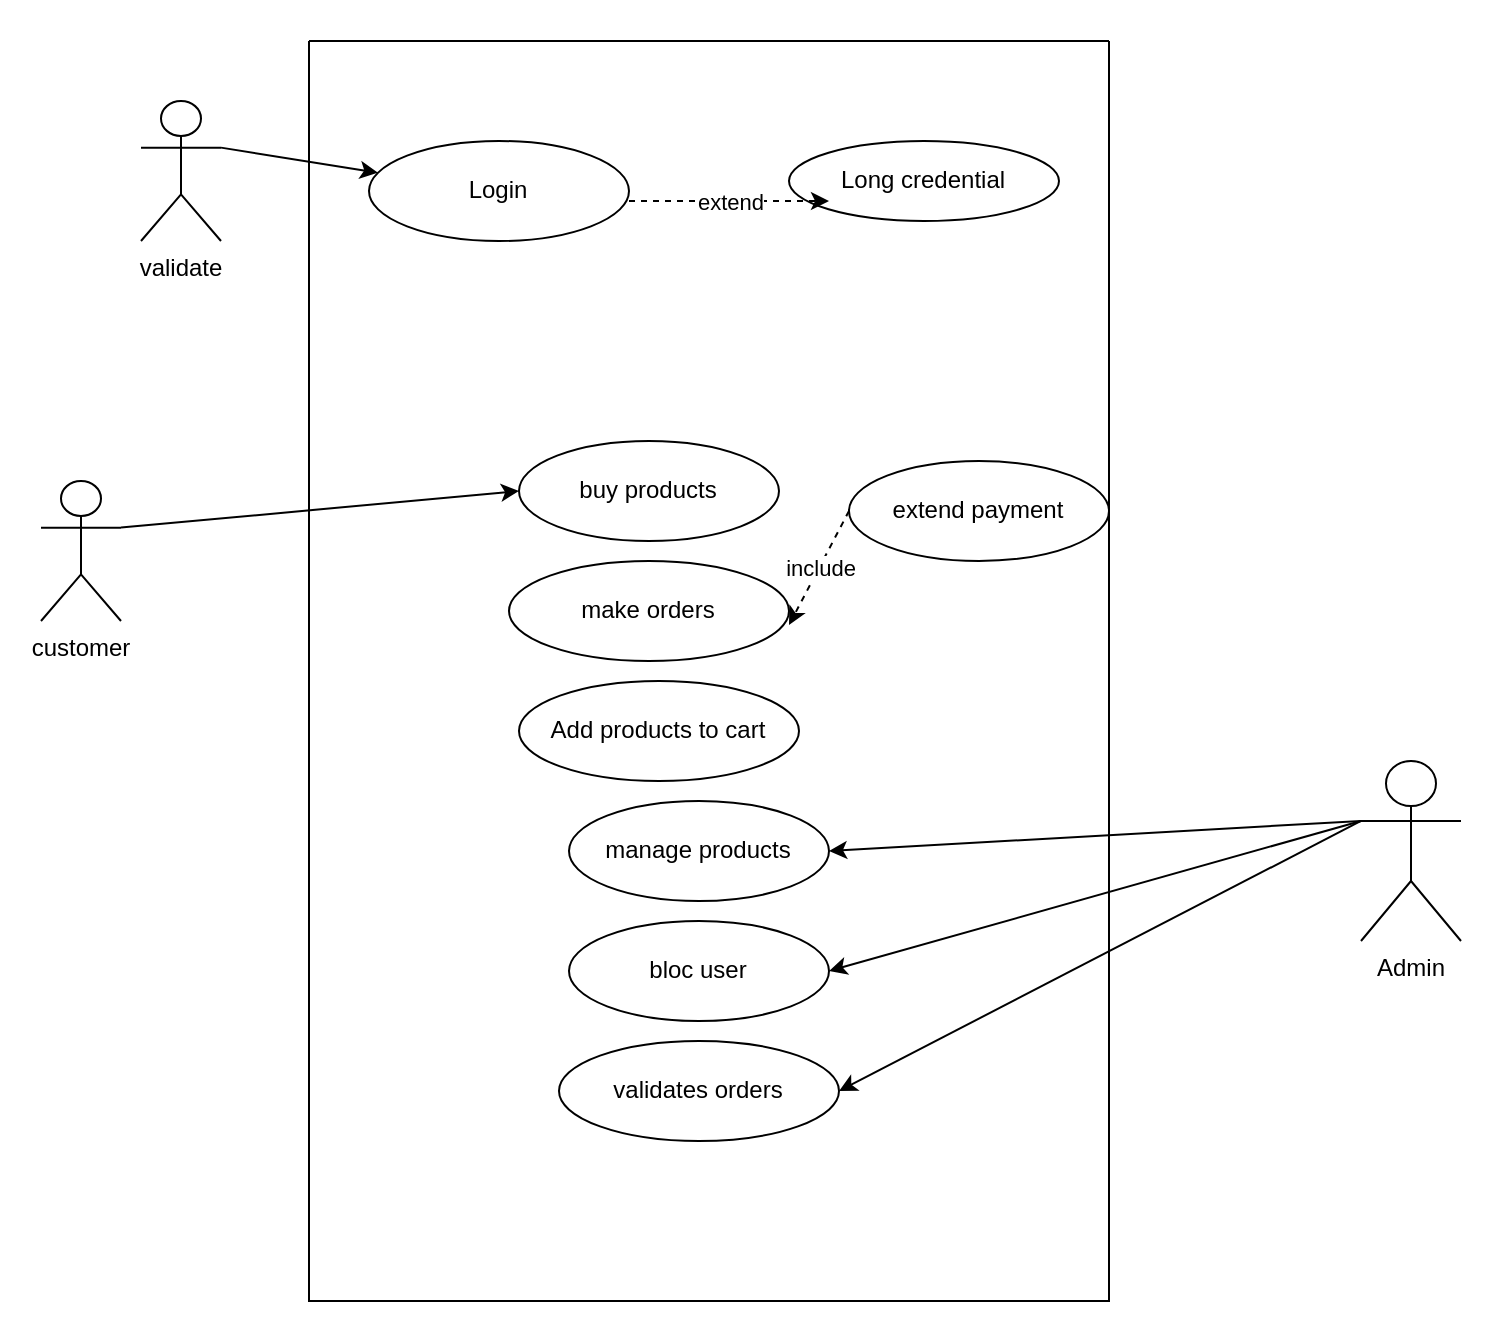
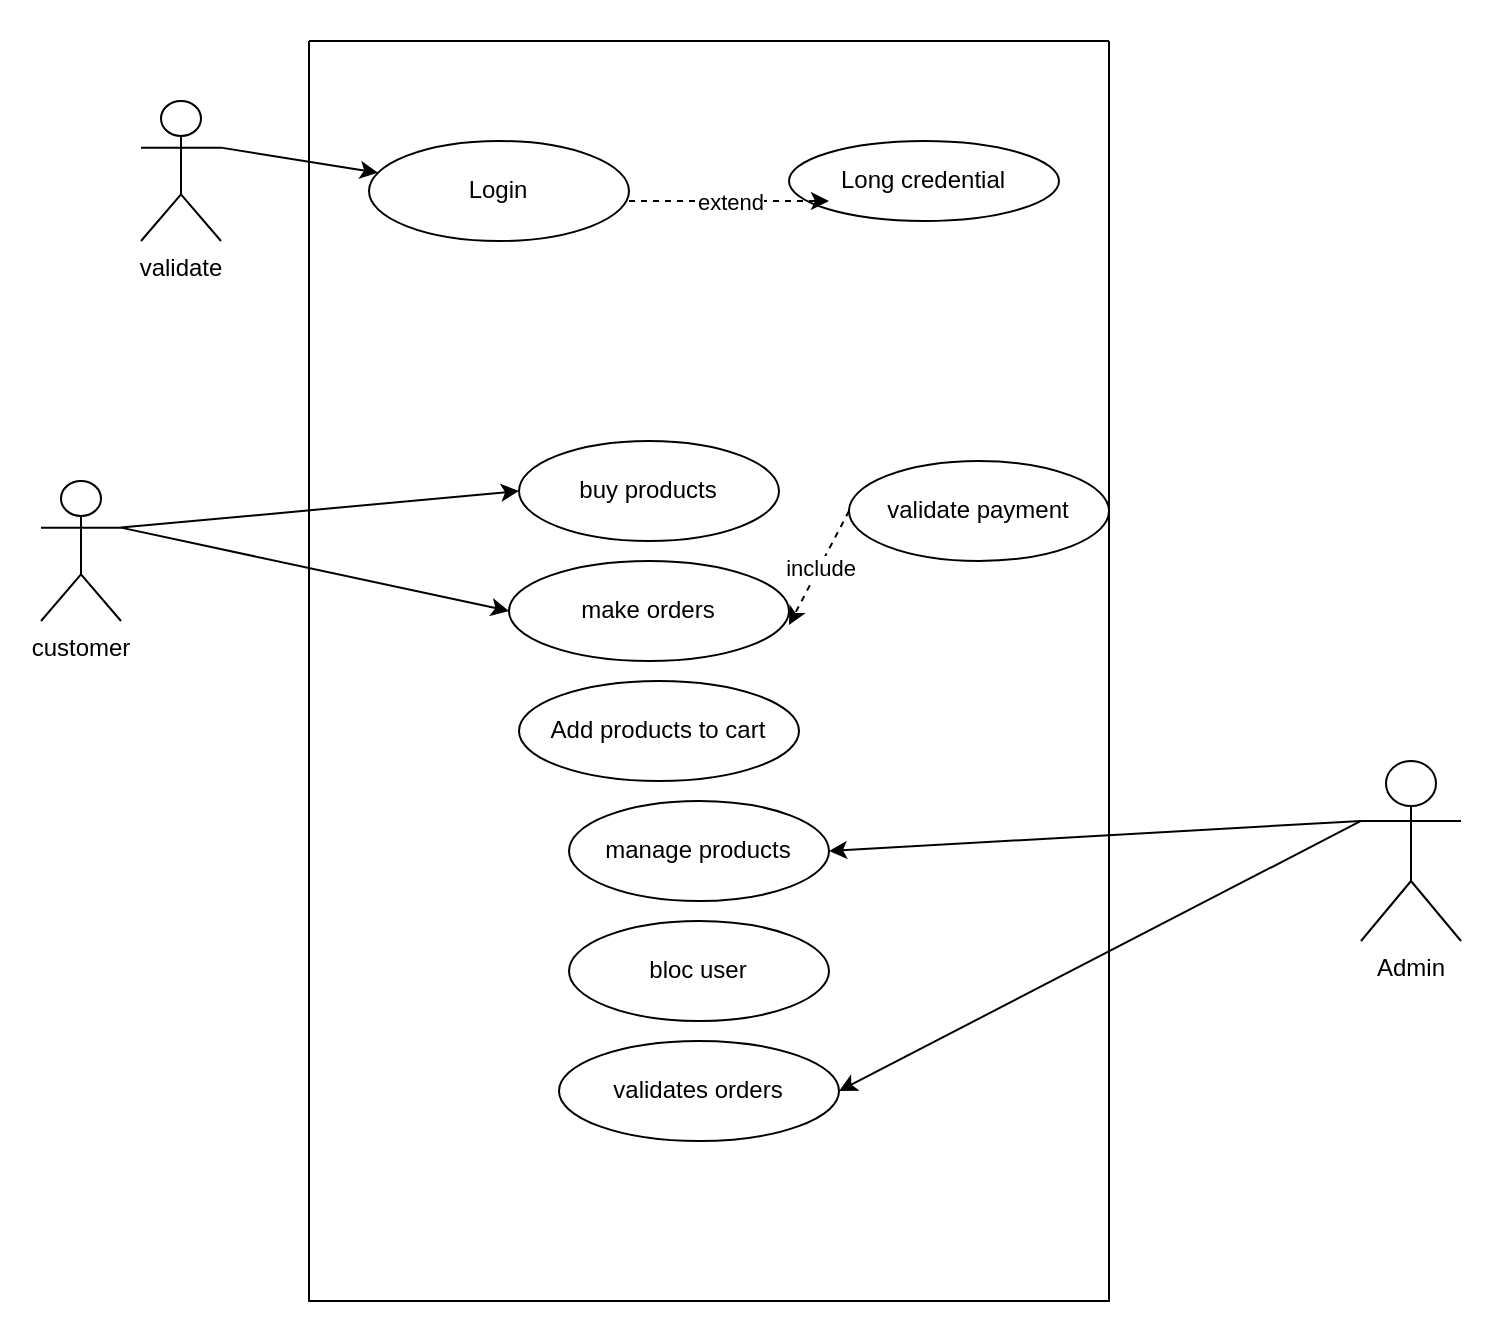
(979, 511) -> (979, 511)
none -> (313, 569)
(1092, 897) -> none
